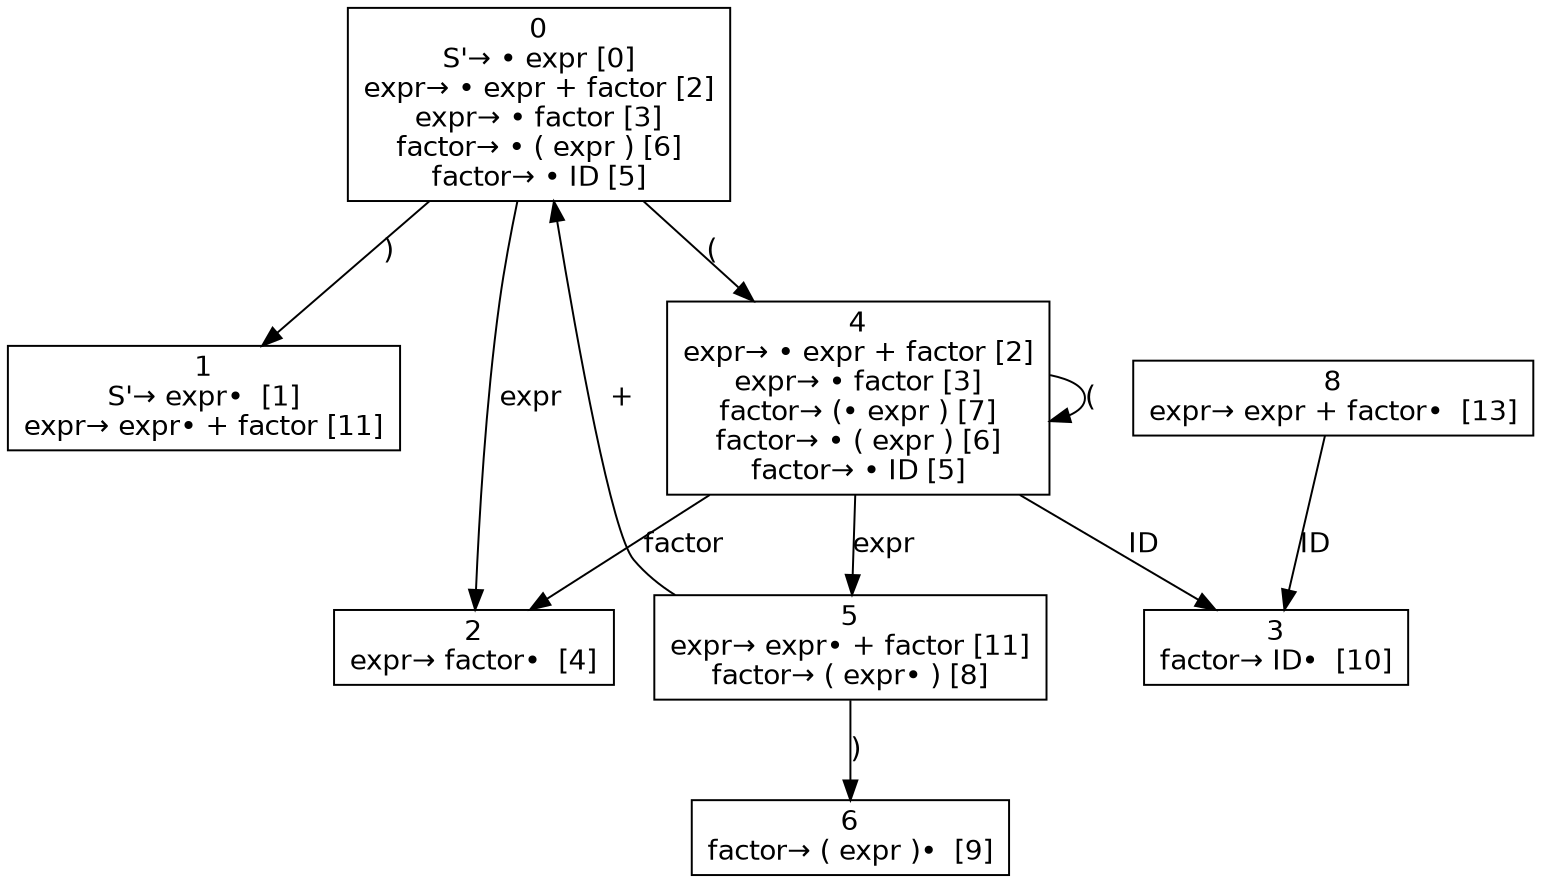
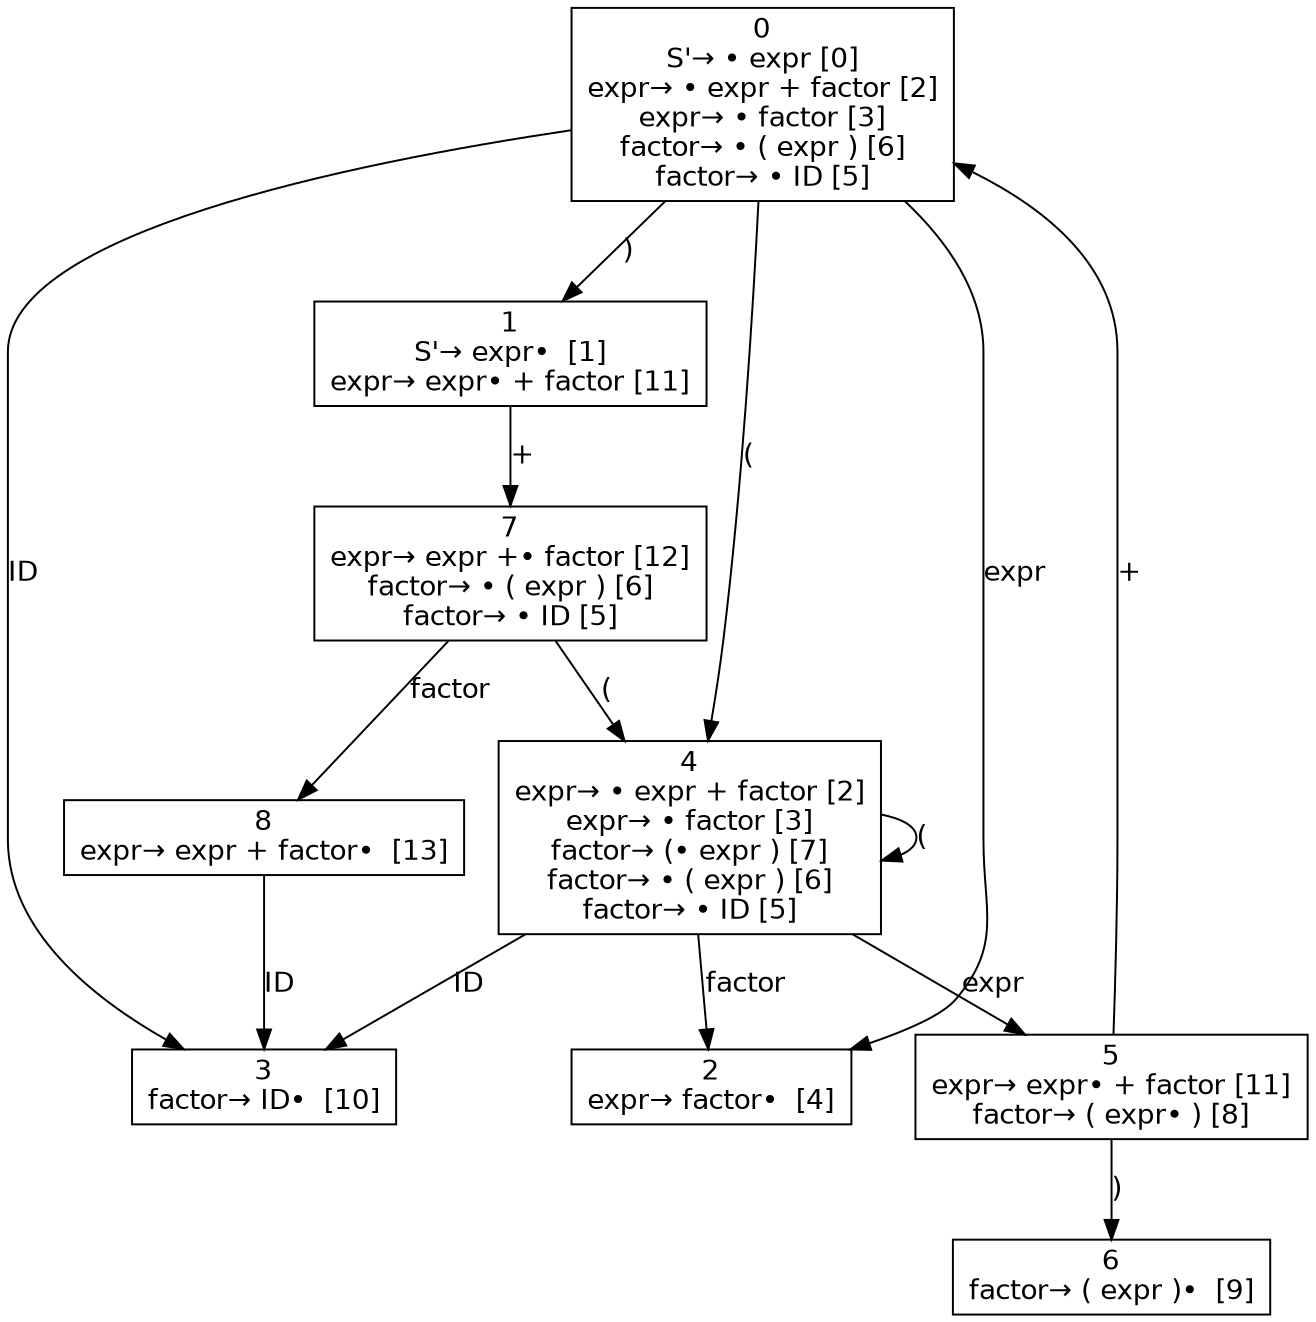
none -> (8, 414)
none -> (510, 574)
